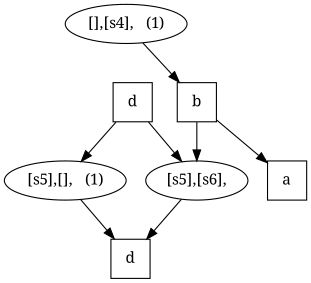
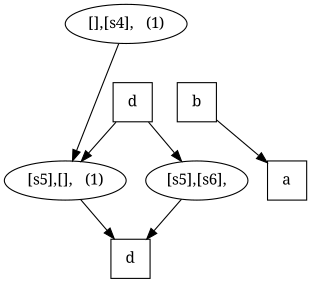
(157, 58) -> (98, 97)
(197, 136) -> none
